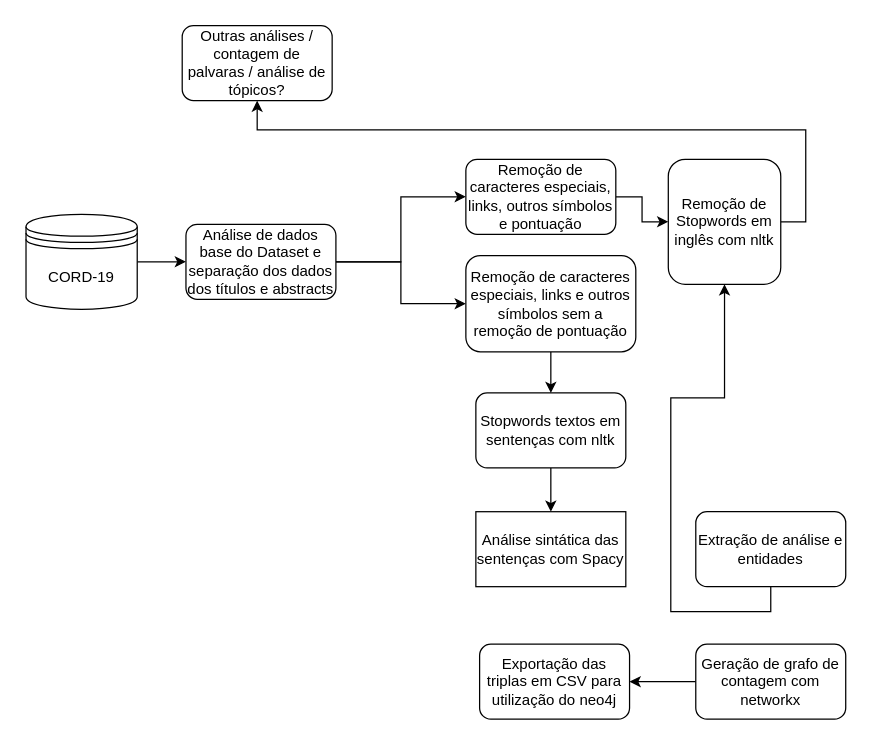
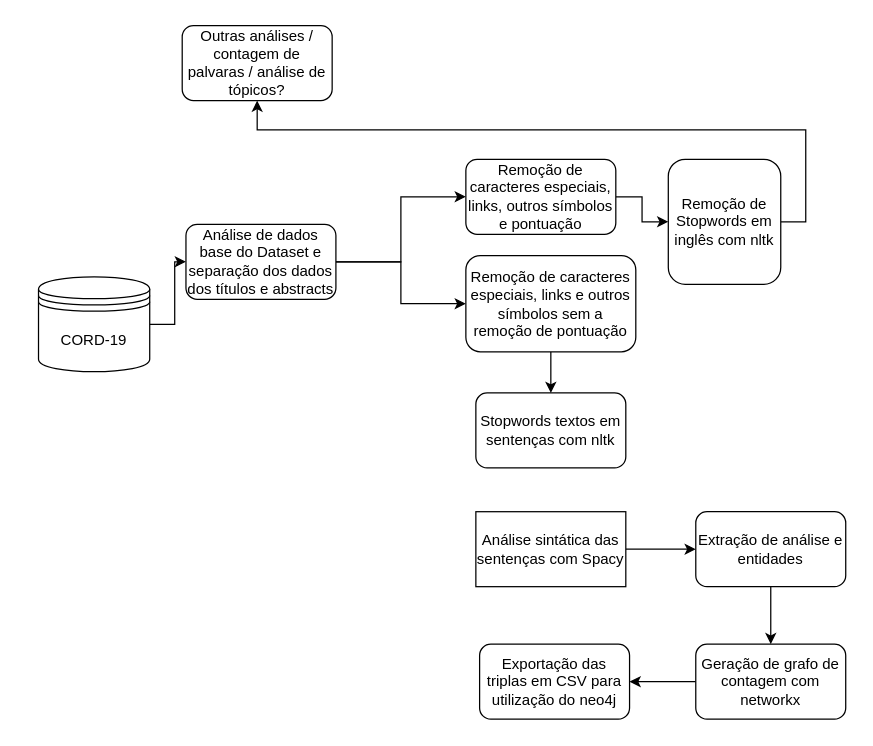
(81, 262) -> (94, 324)
(671, 477) -> (771, 622)
(551, 492) -> none
none -> (657, 549)
